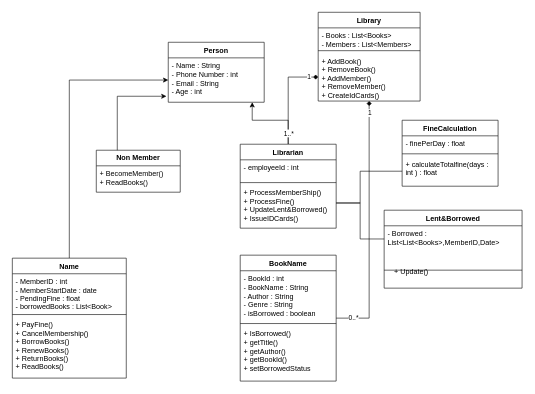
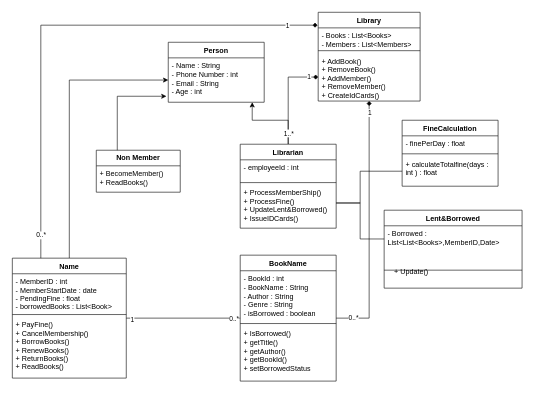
none -> (41, 234)
none -> (183, 318)
